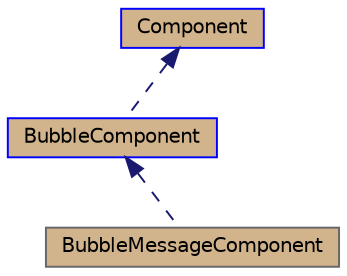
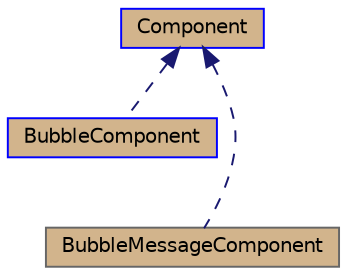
(159, 201) -> (235, 147)
